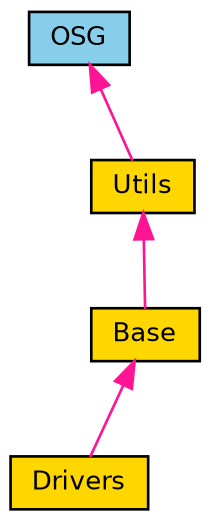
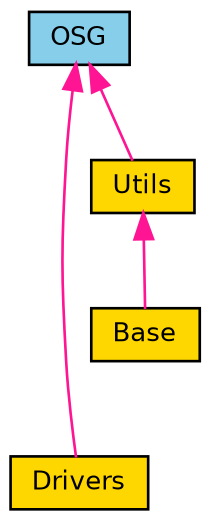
(107, 421) -> (63, 274)
